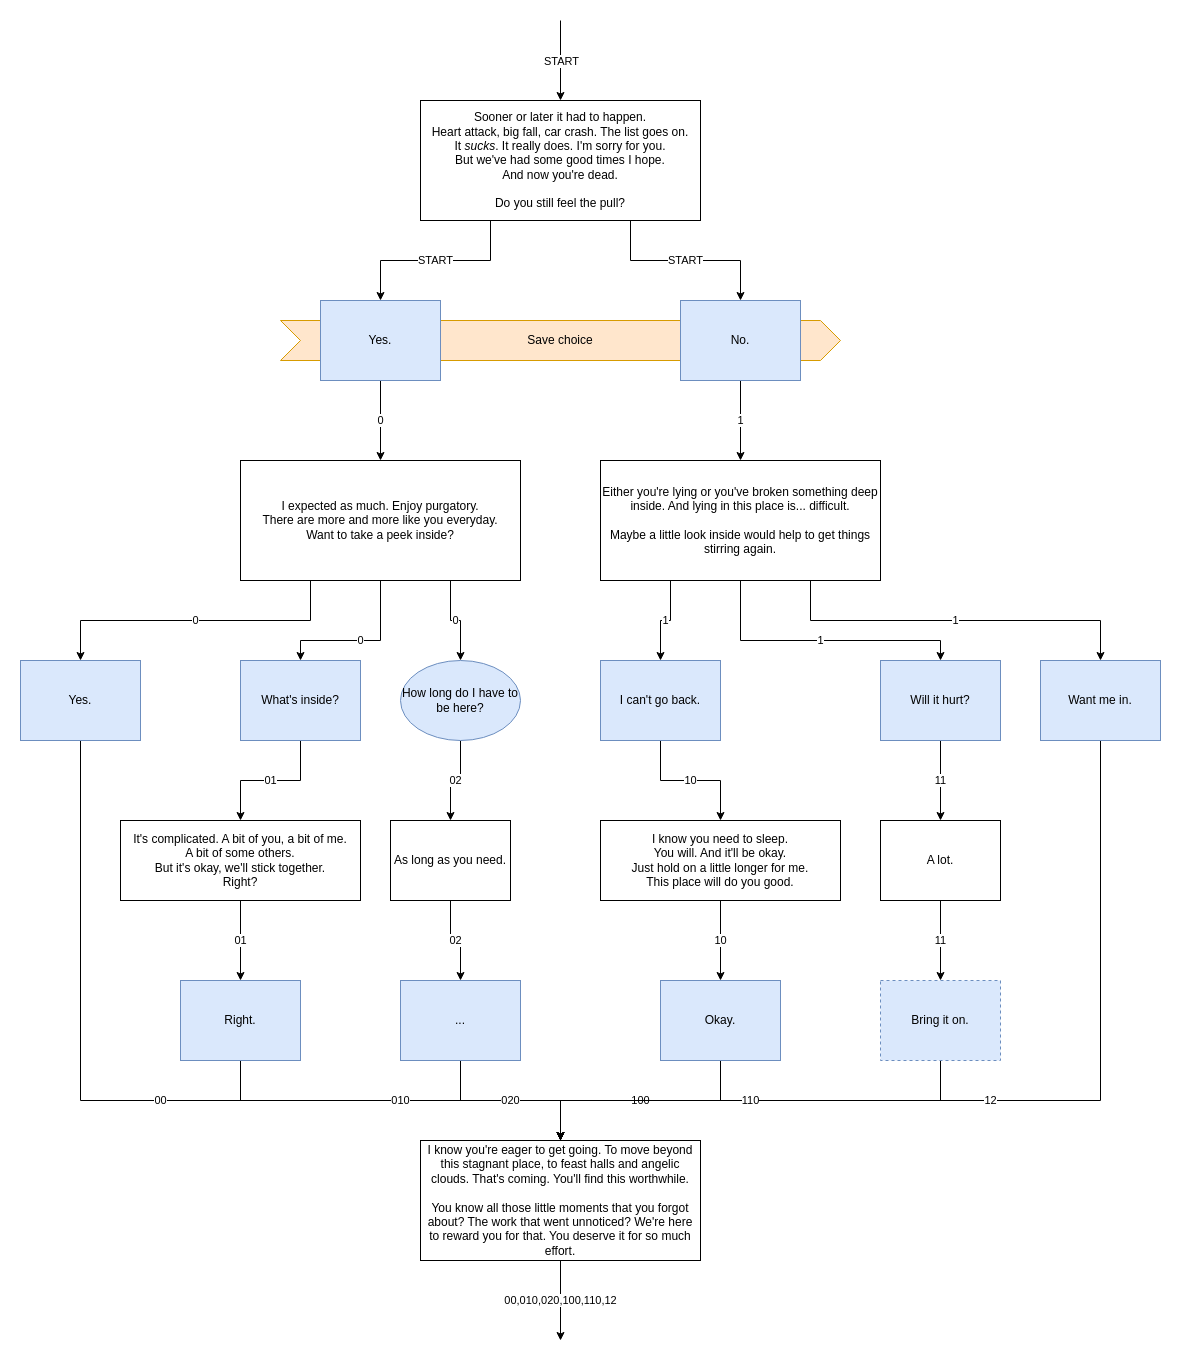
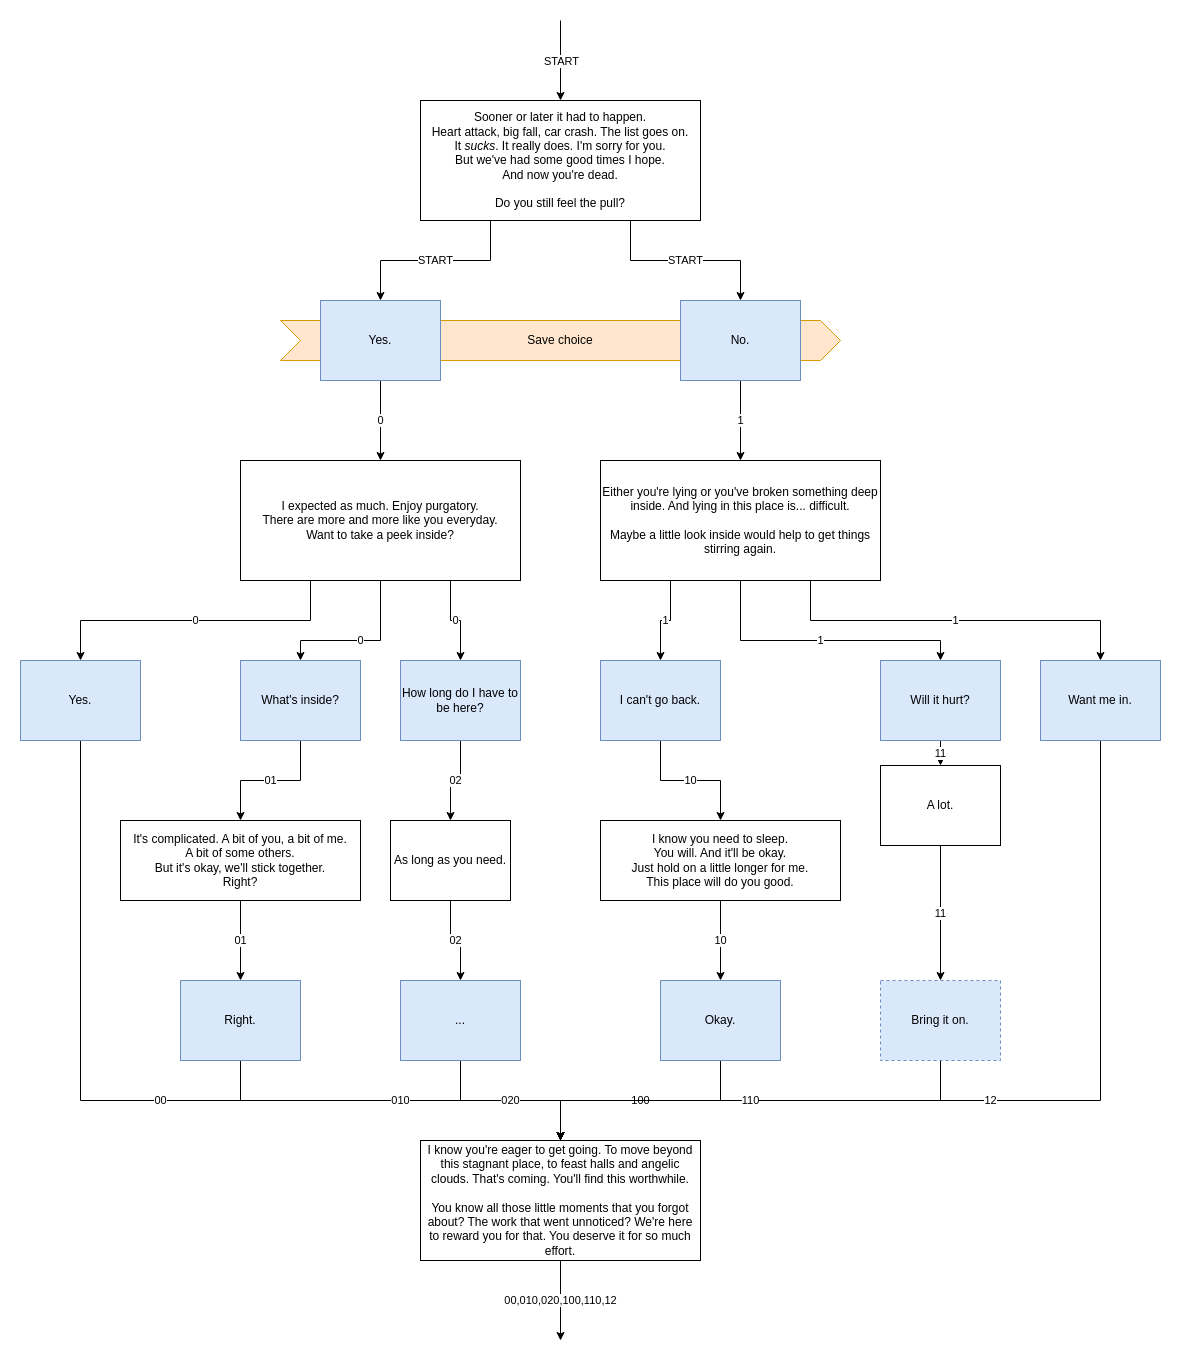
(461, 701) -> (461, 701)
(941, 861) -> (941, 806)
